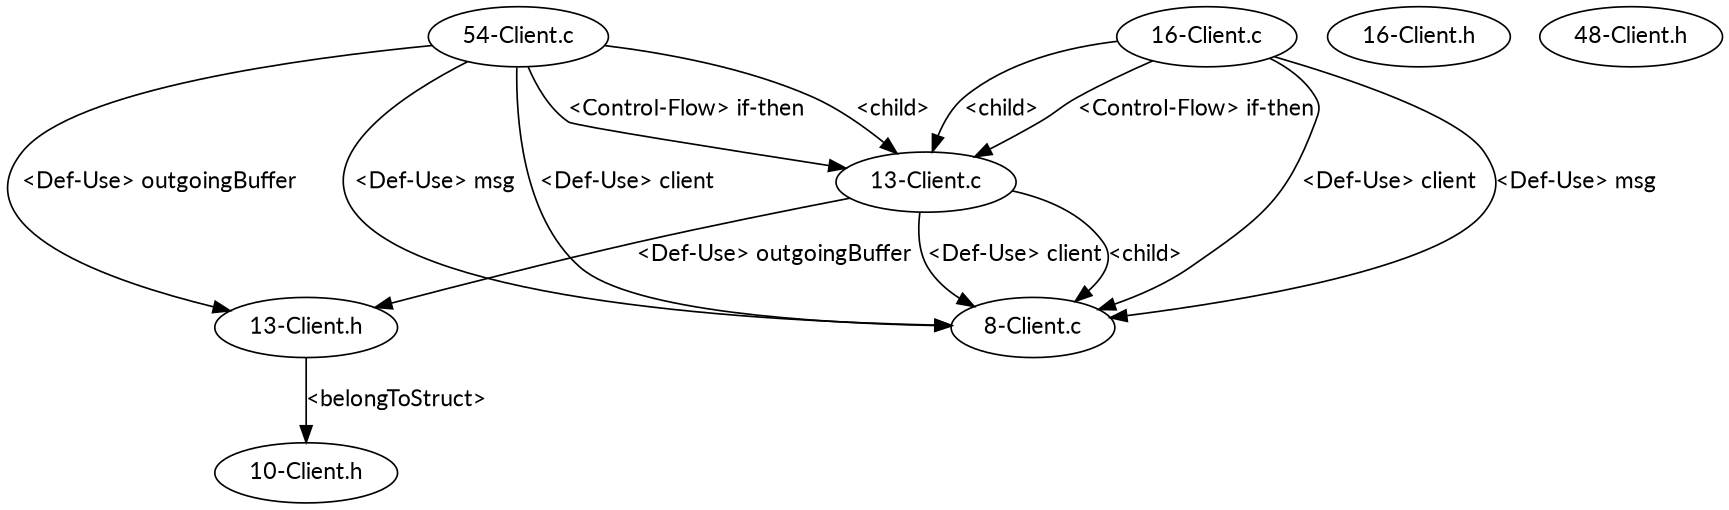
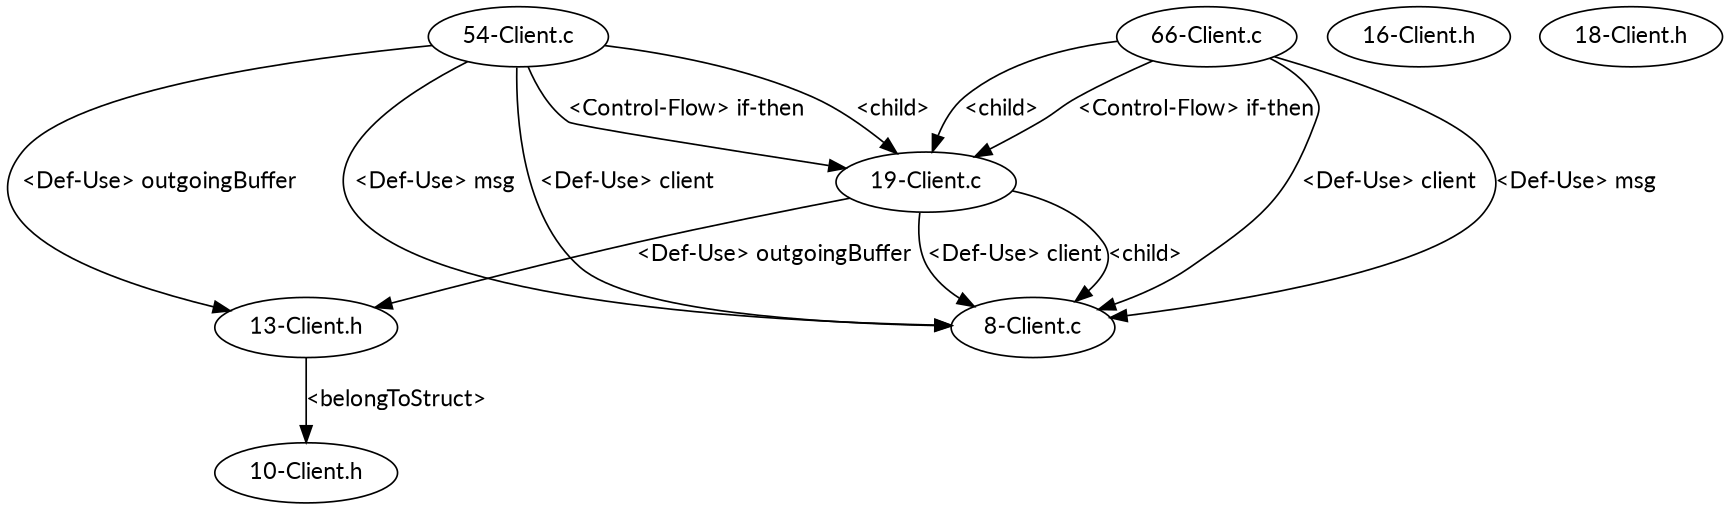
(1207, 37) -> (1207, 37)
(1631, 37) -> (1631, 37)
(926, 182) -> (926, 182)
